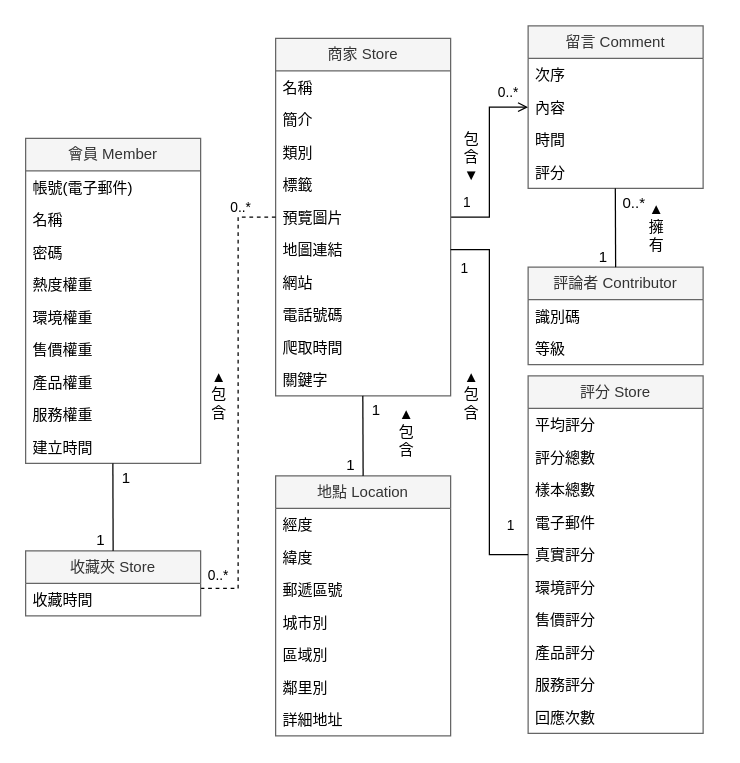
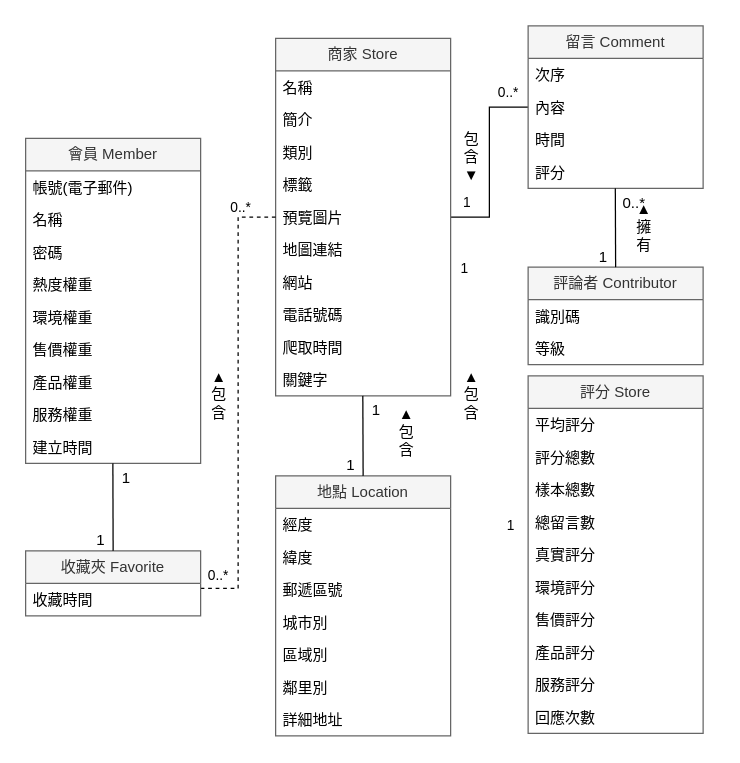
(522, 107) -> (522, 107)
(657, 227) -> (644, 227)
(489, 401) -> none
(566, 523) -> (566, 523)
(113, 567) -> (113, 567)
